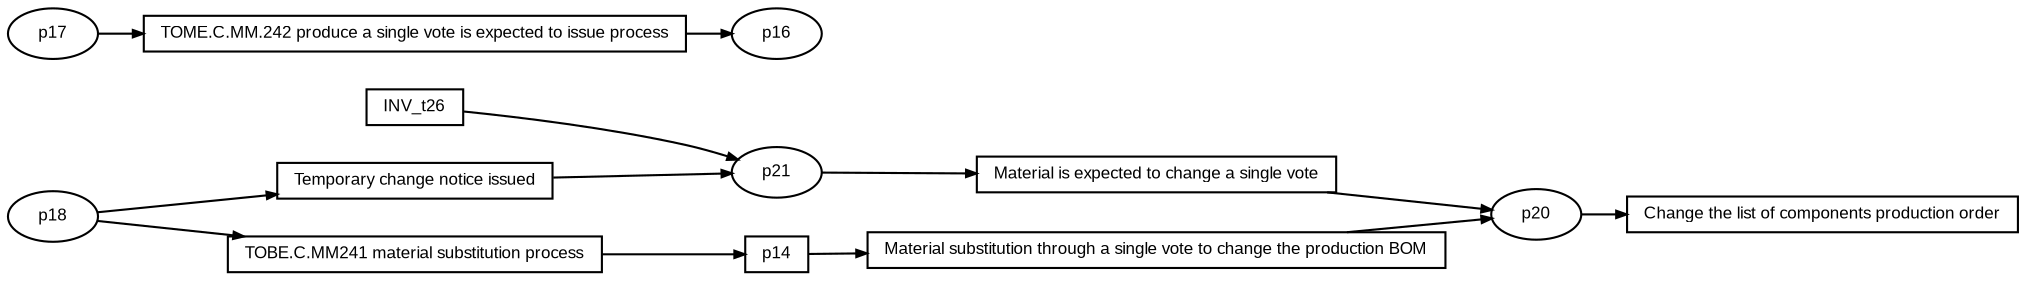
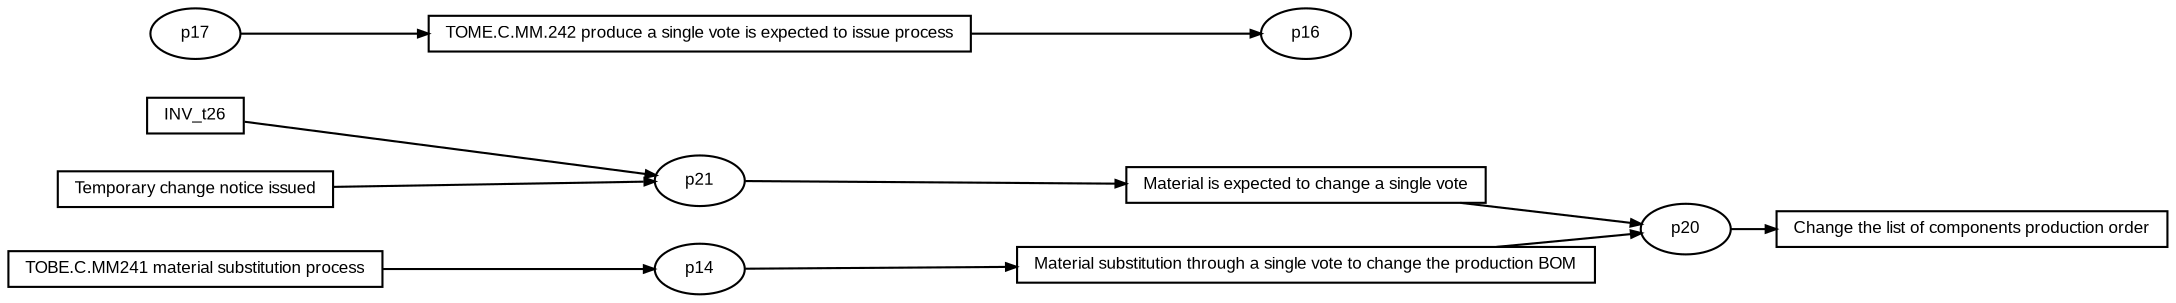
(53, 216) -> none
(777, 254) -> (700, 269)
